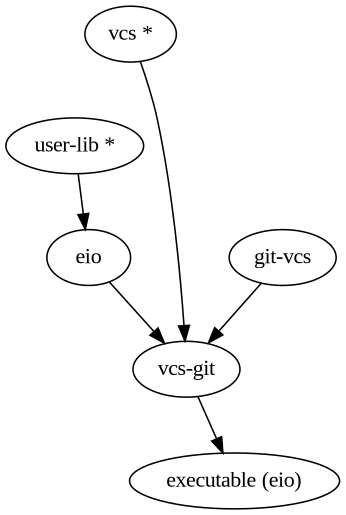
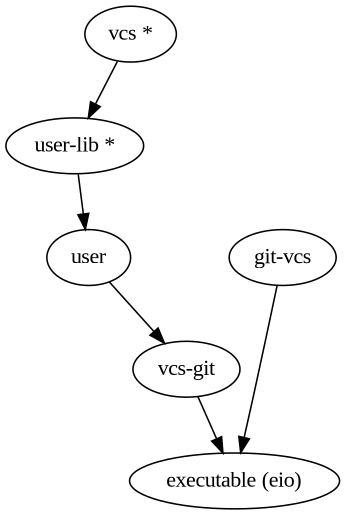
(170, 192) -> (106, 83)
(89, 258) -> (89, 258)
(240, 307) -> (261, 362)
